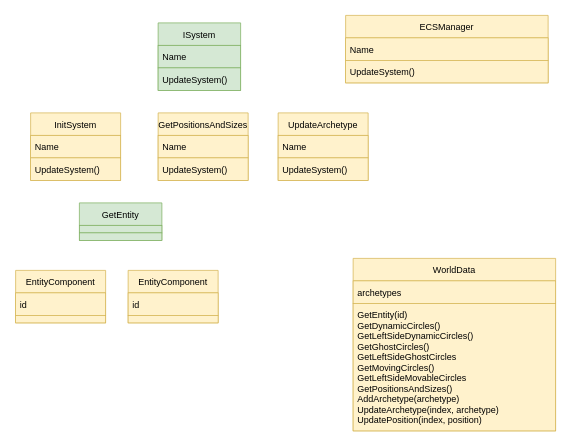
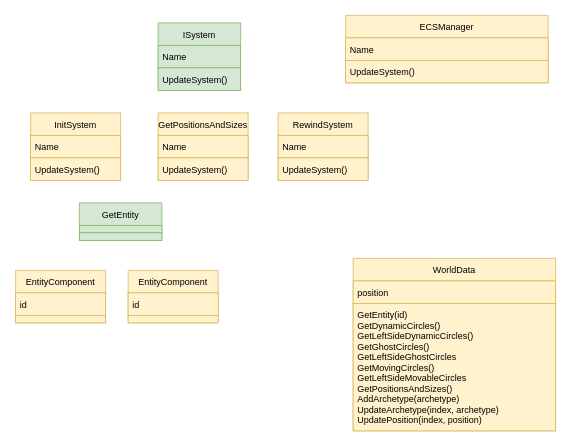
(323, 125) -> (323, 125)
(382, 293) -> (375, 293)
